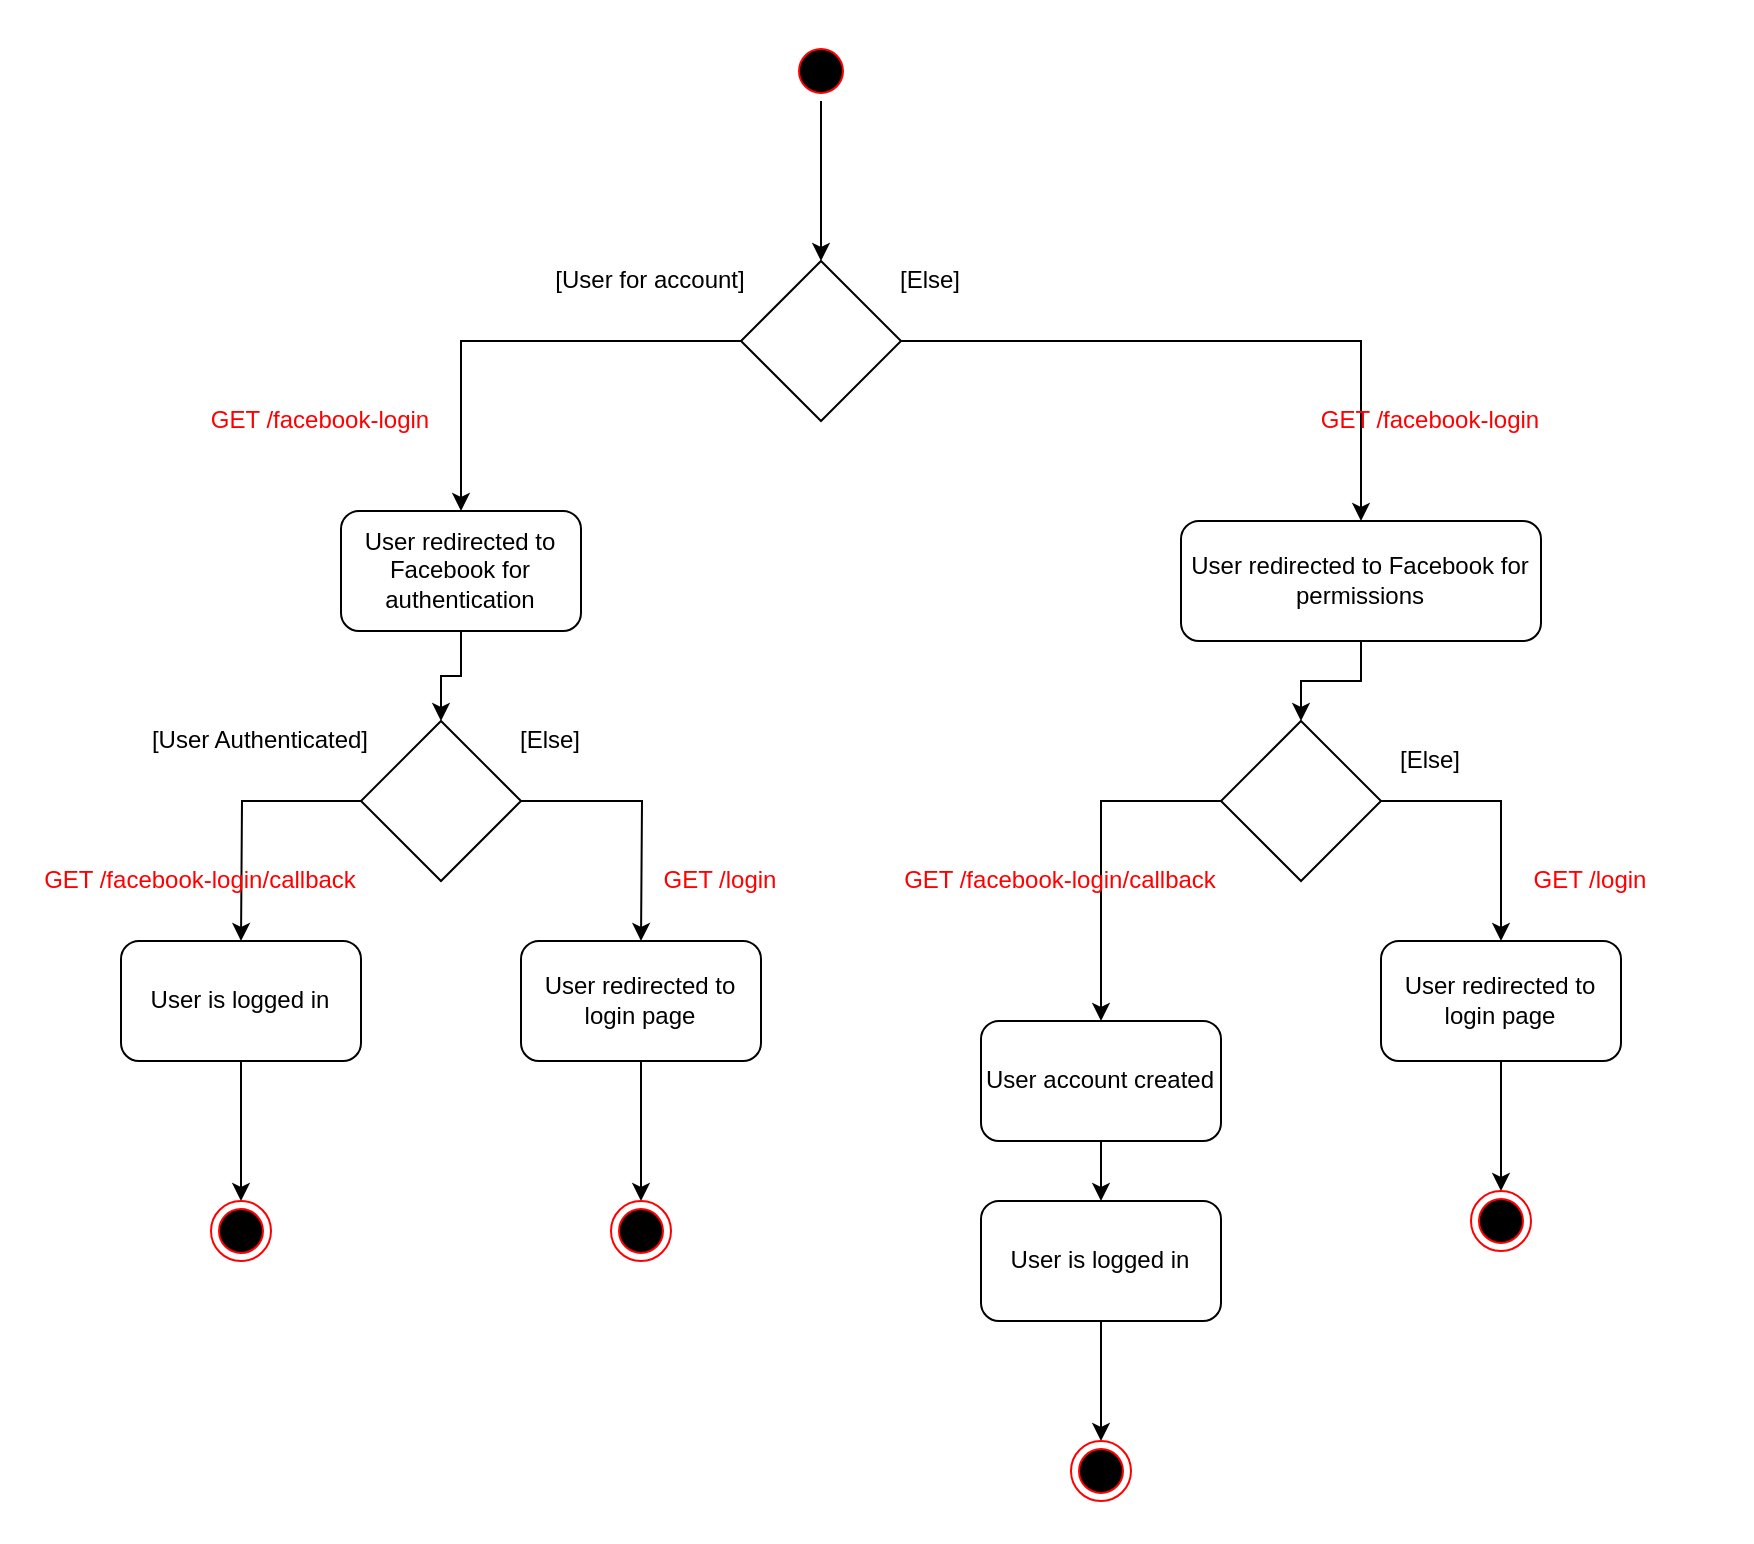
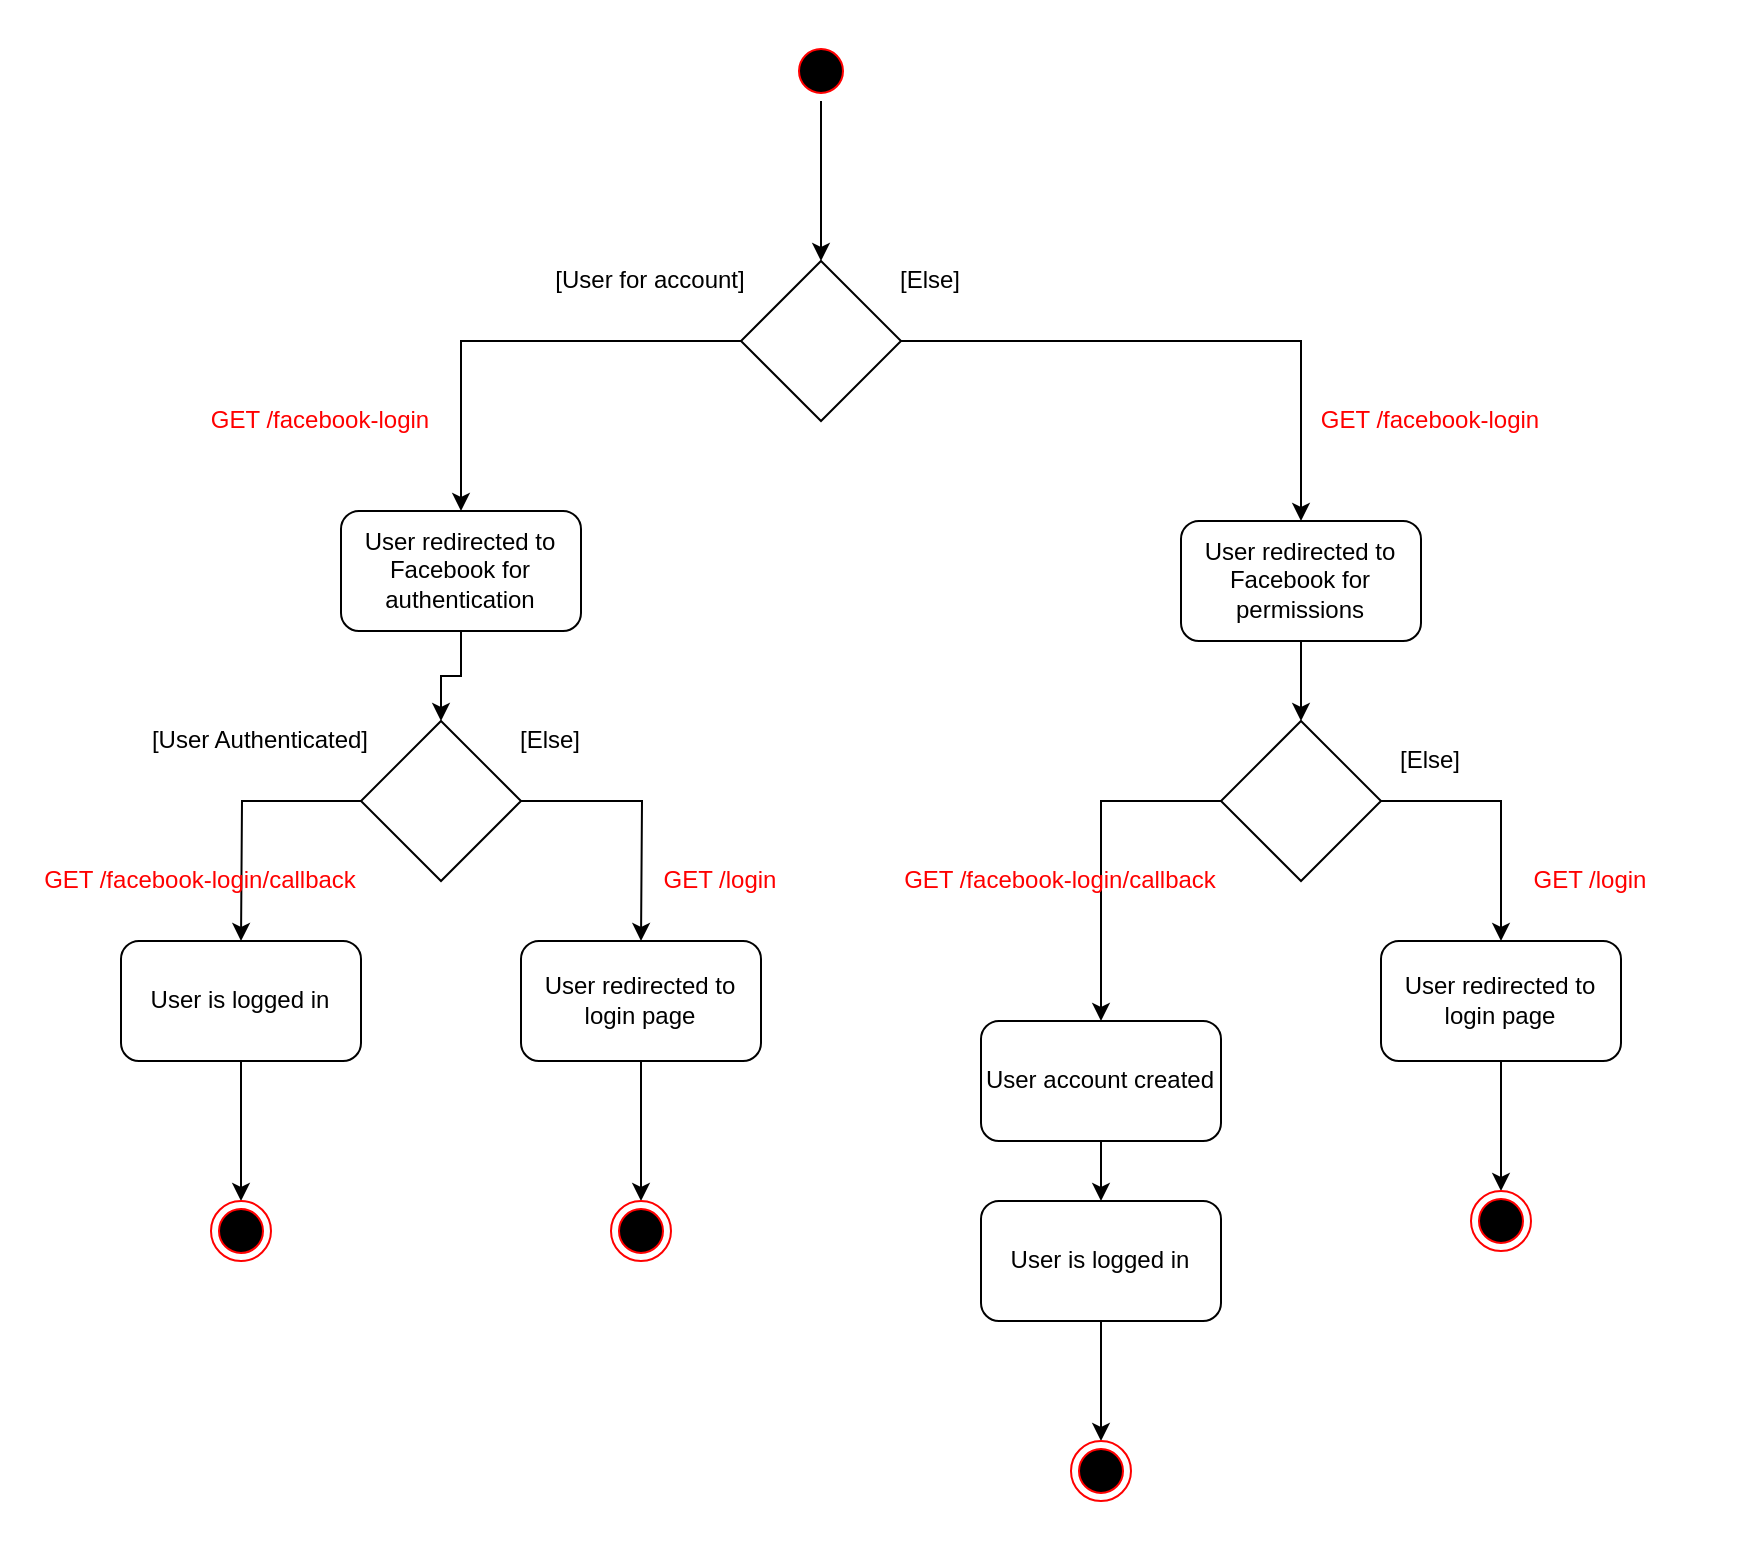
(1361, 581) -> (1301, 581)
